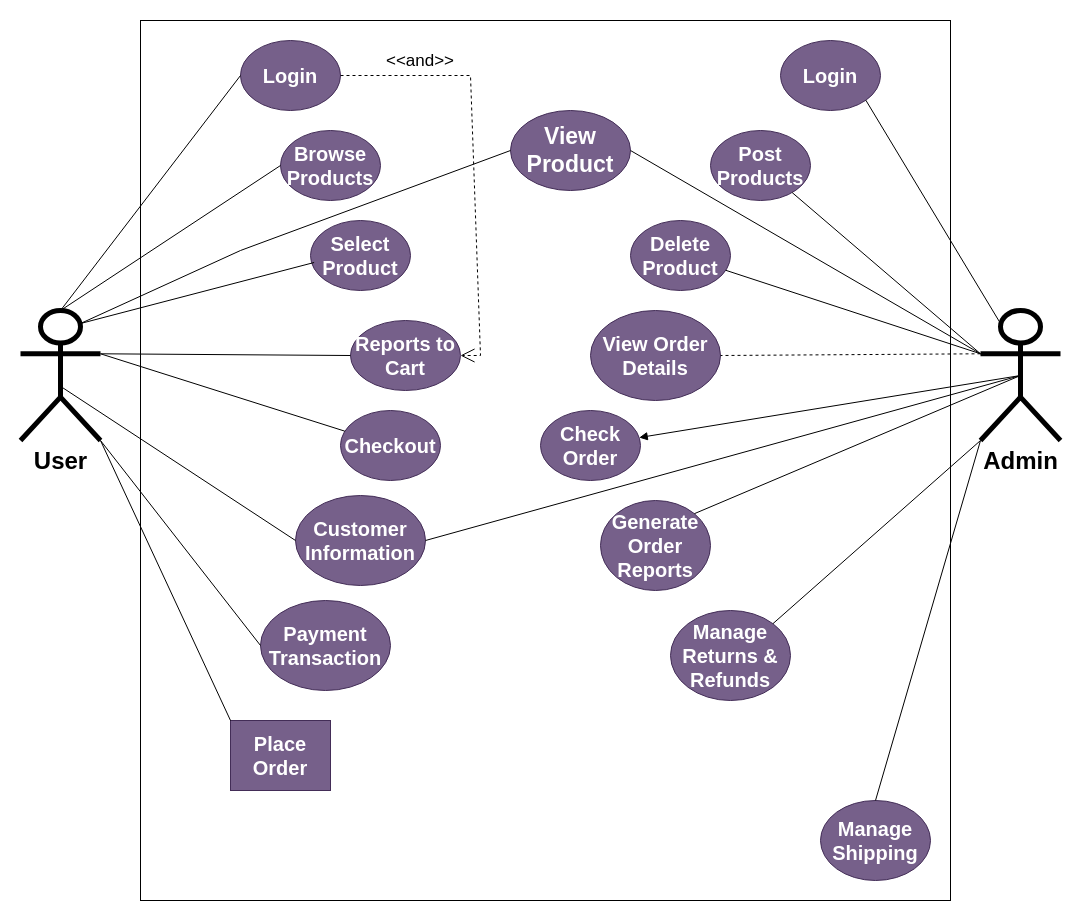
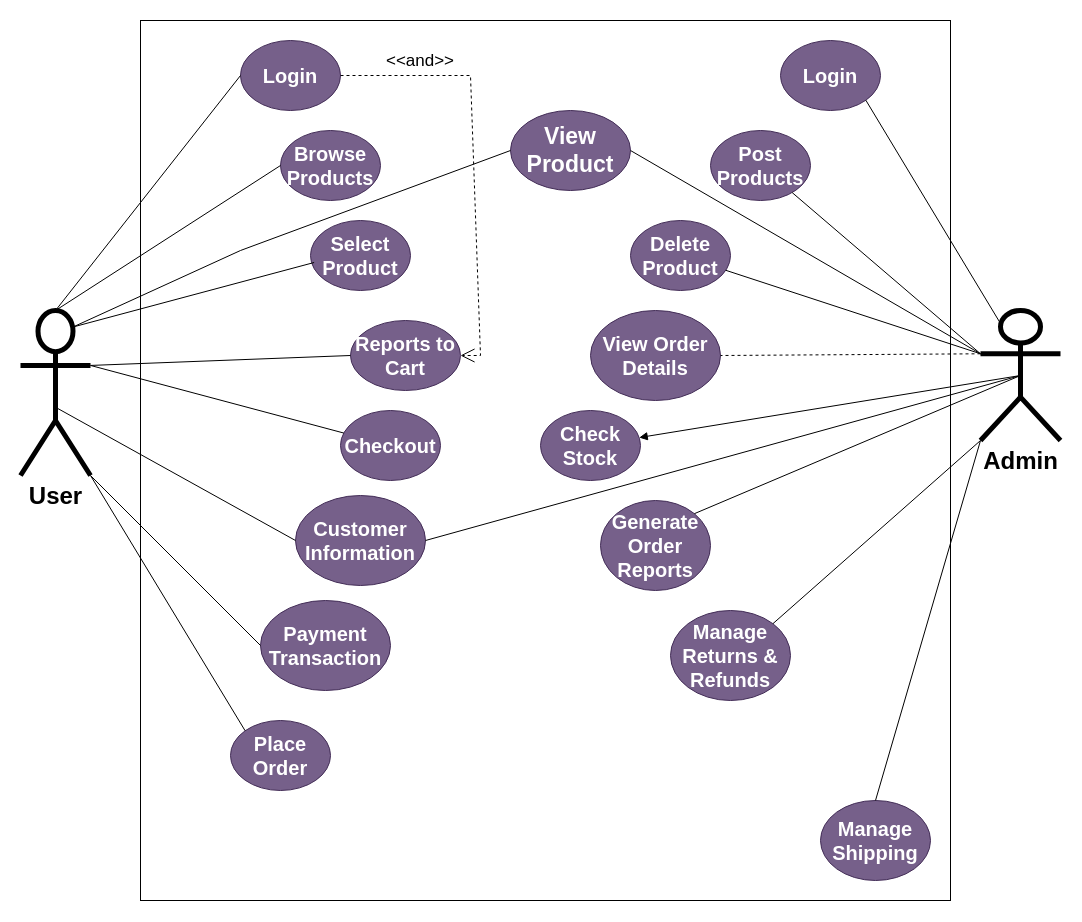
(61, 376) -> (56, 393)
(591, 446) -> (591, 446)
(281, 756) -> (281, 756)
